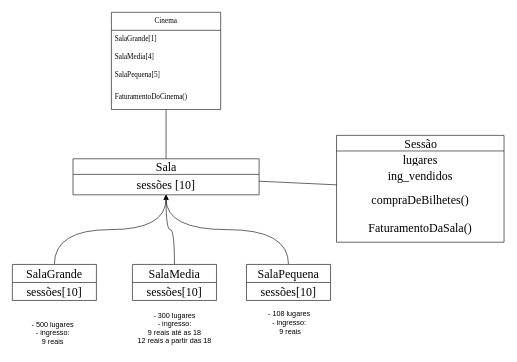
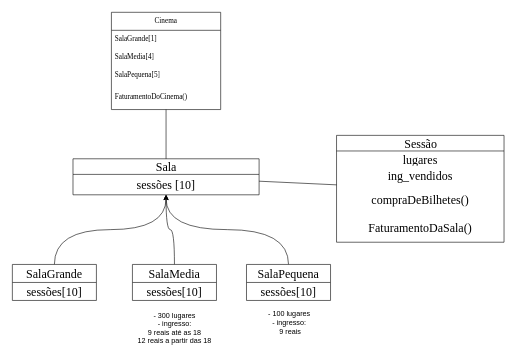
(289, 323) -> (289, 323)
(53, 332) -> none
